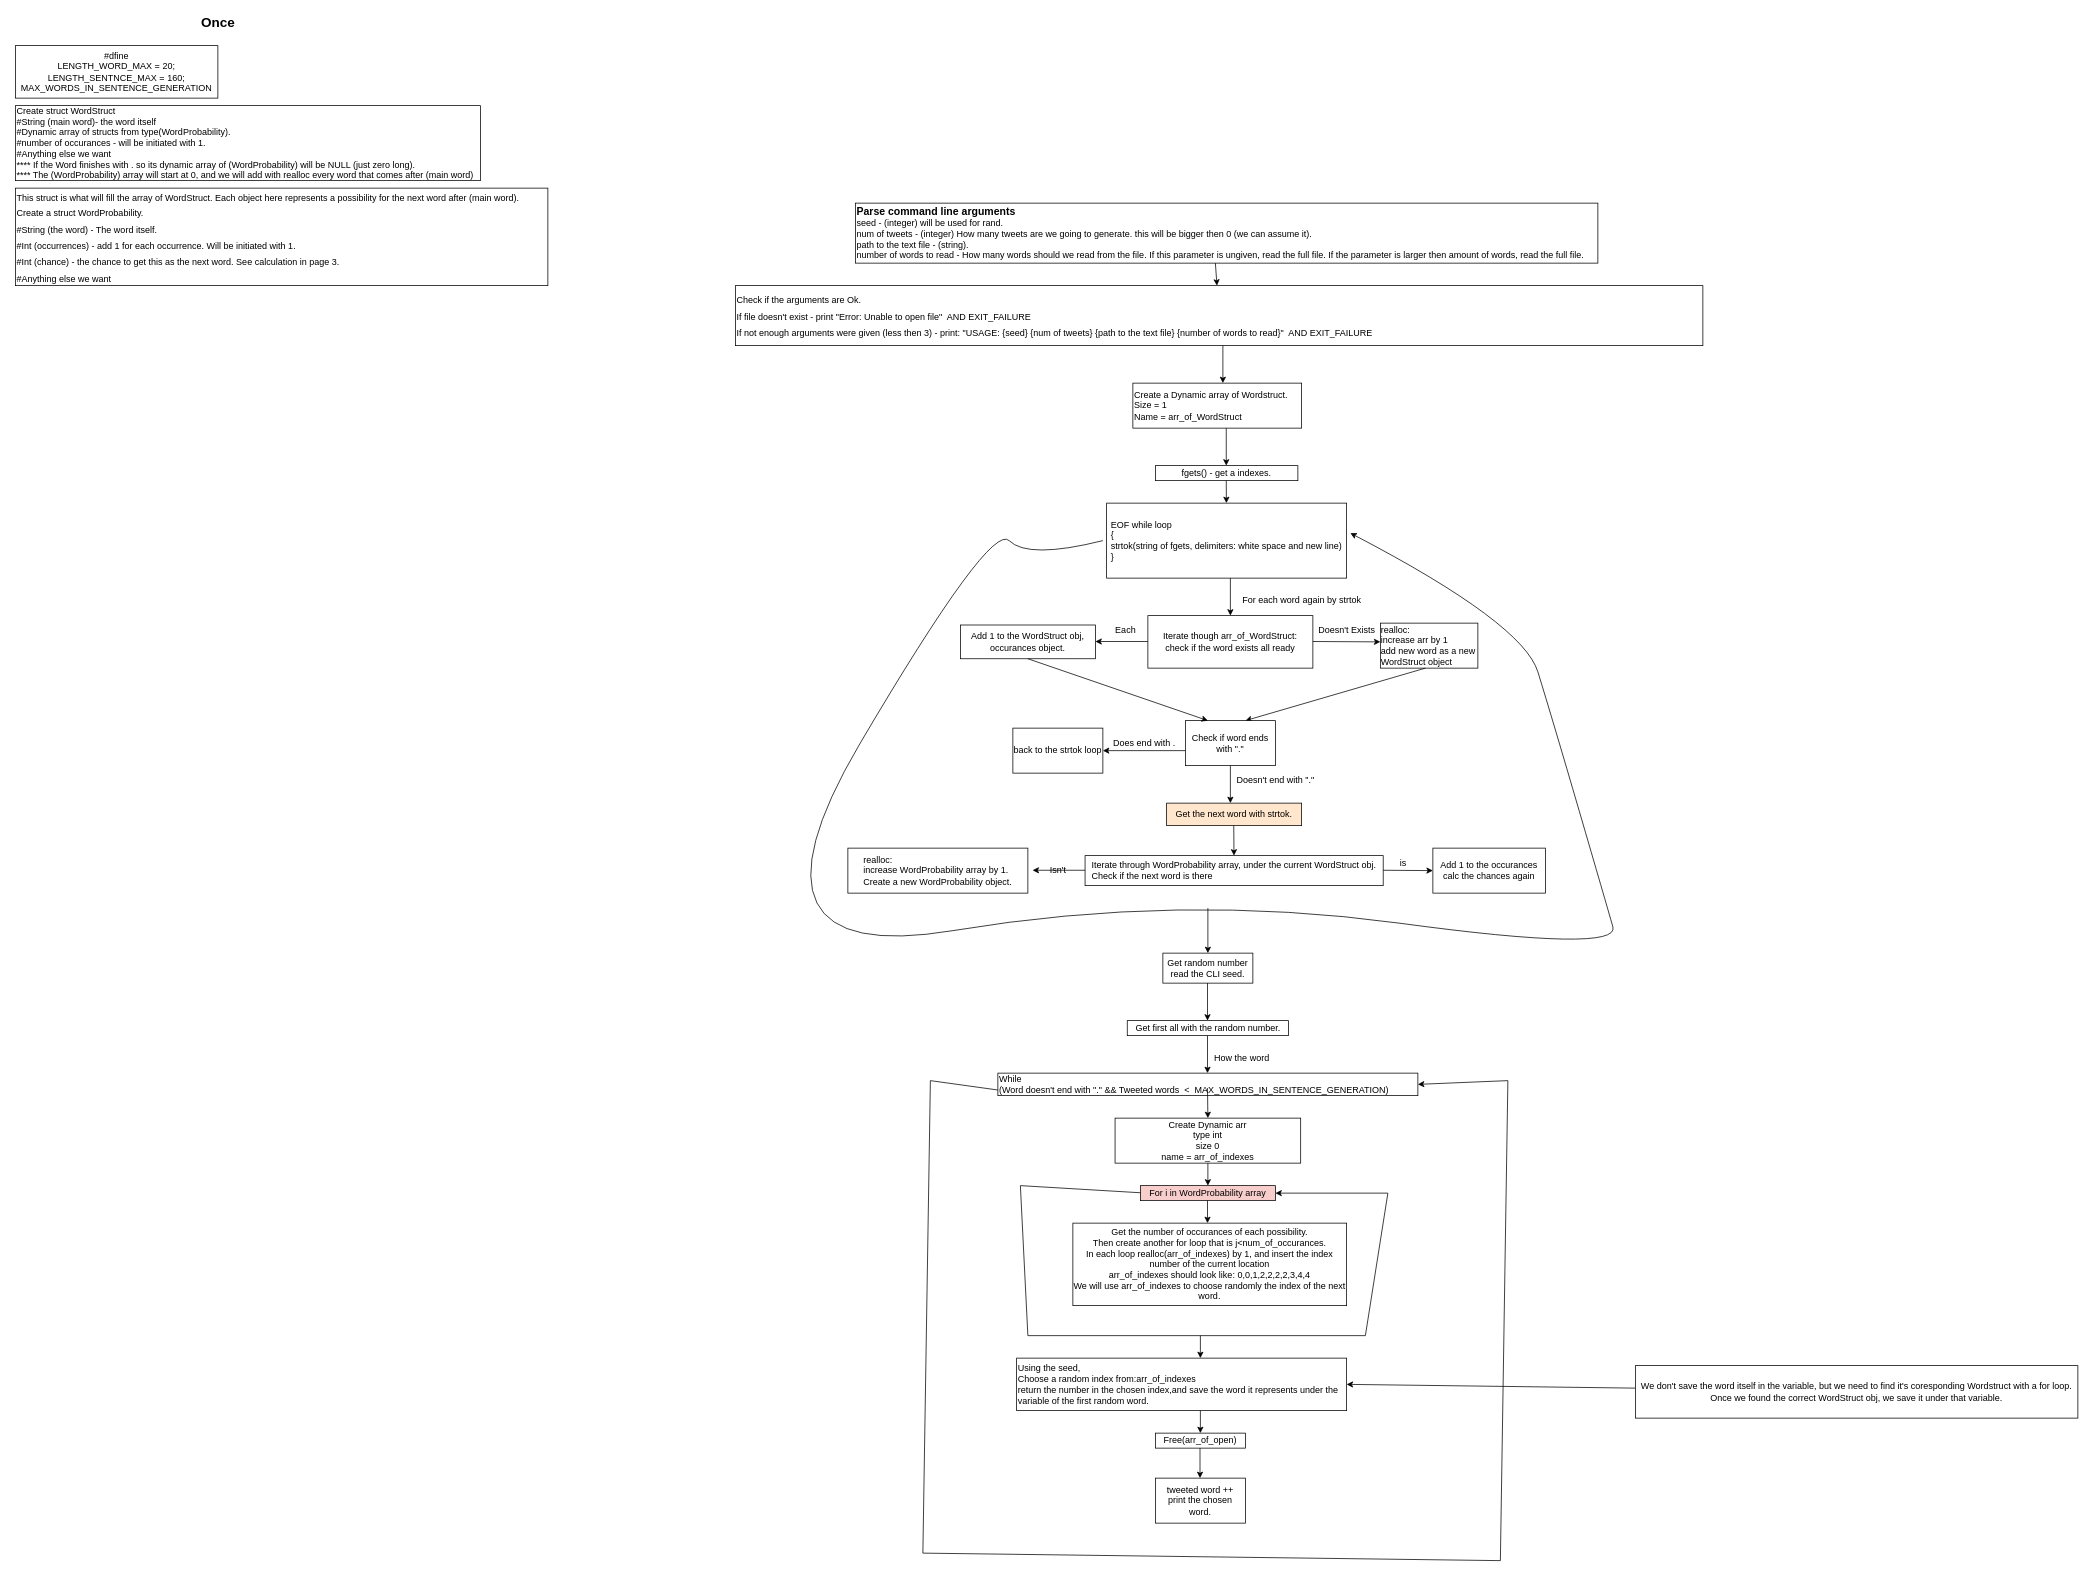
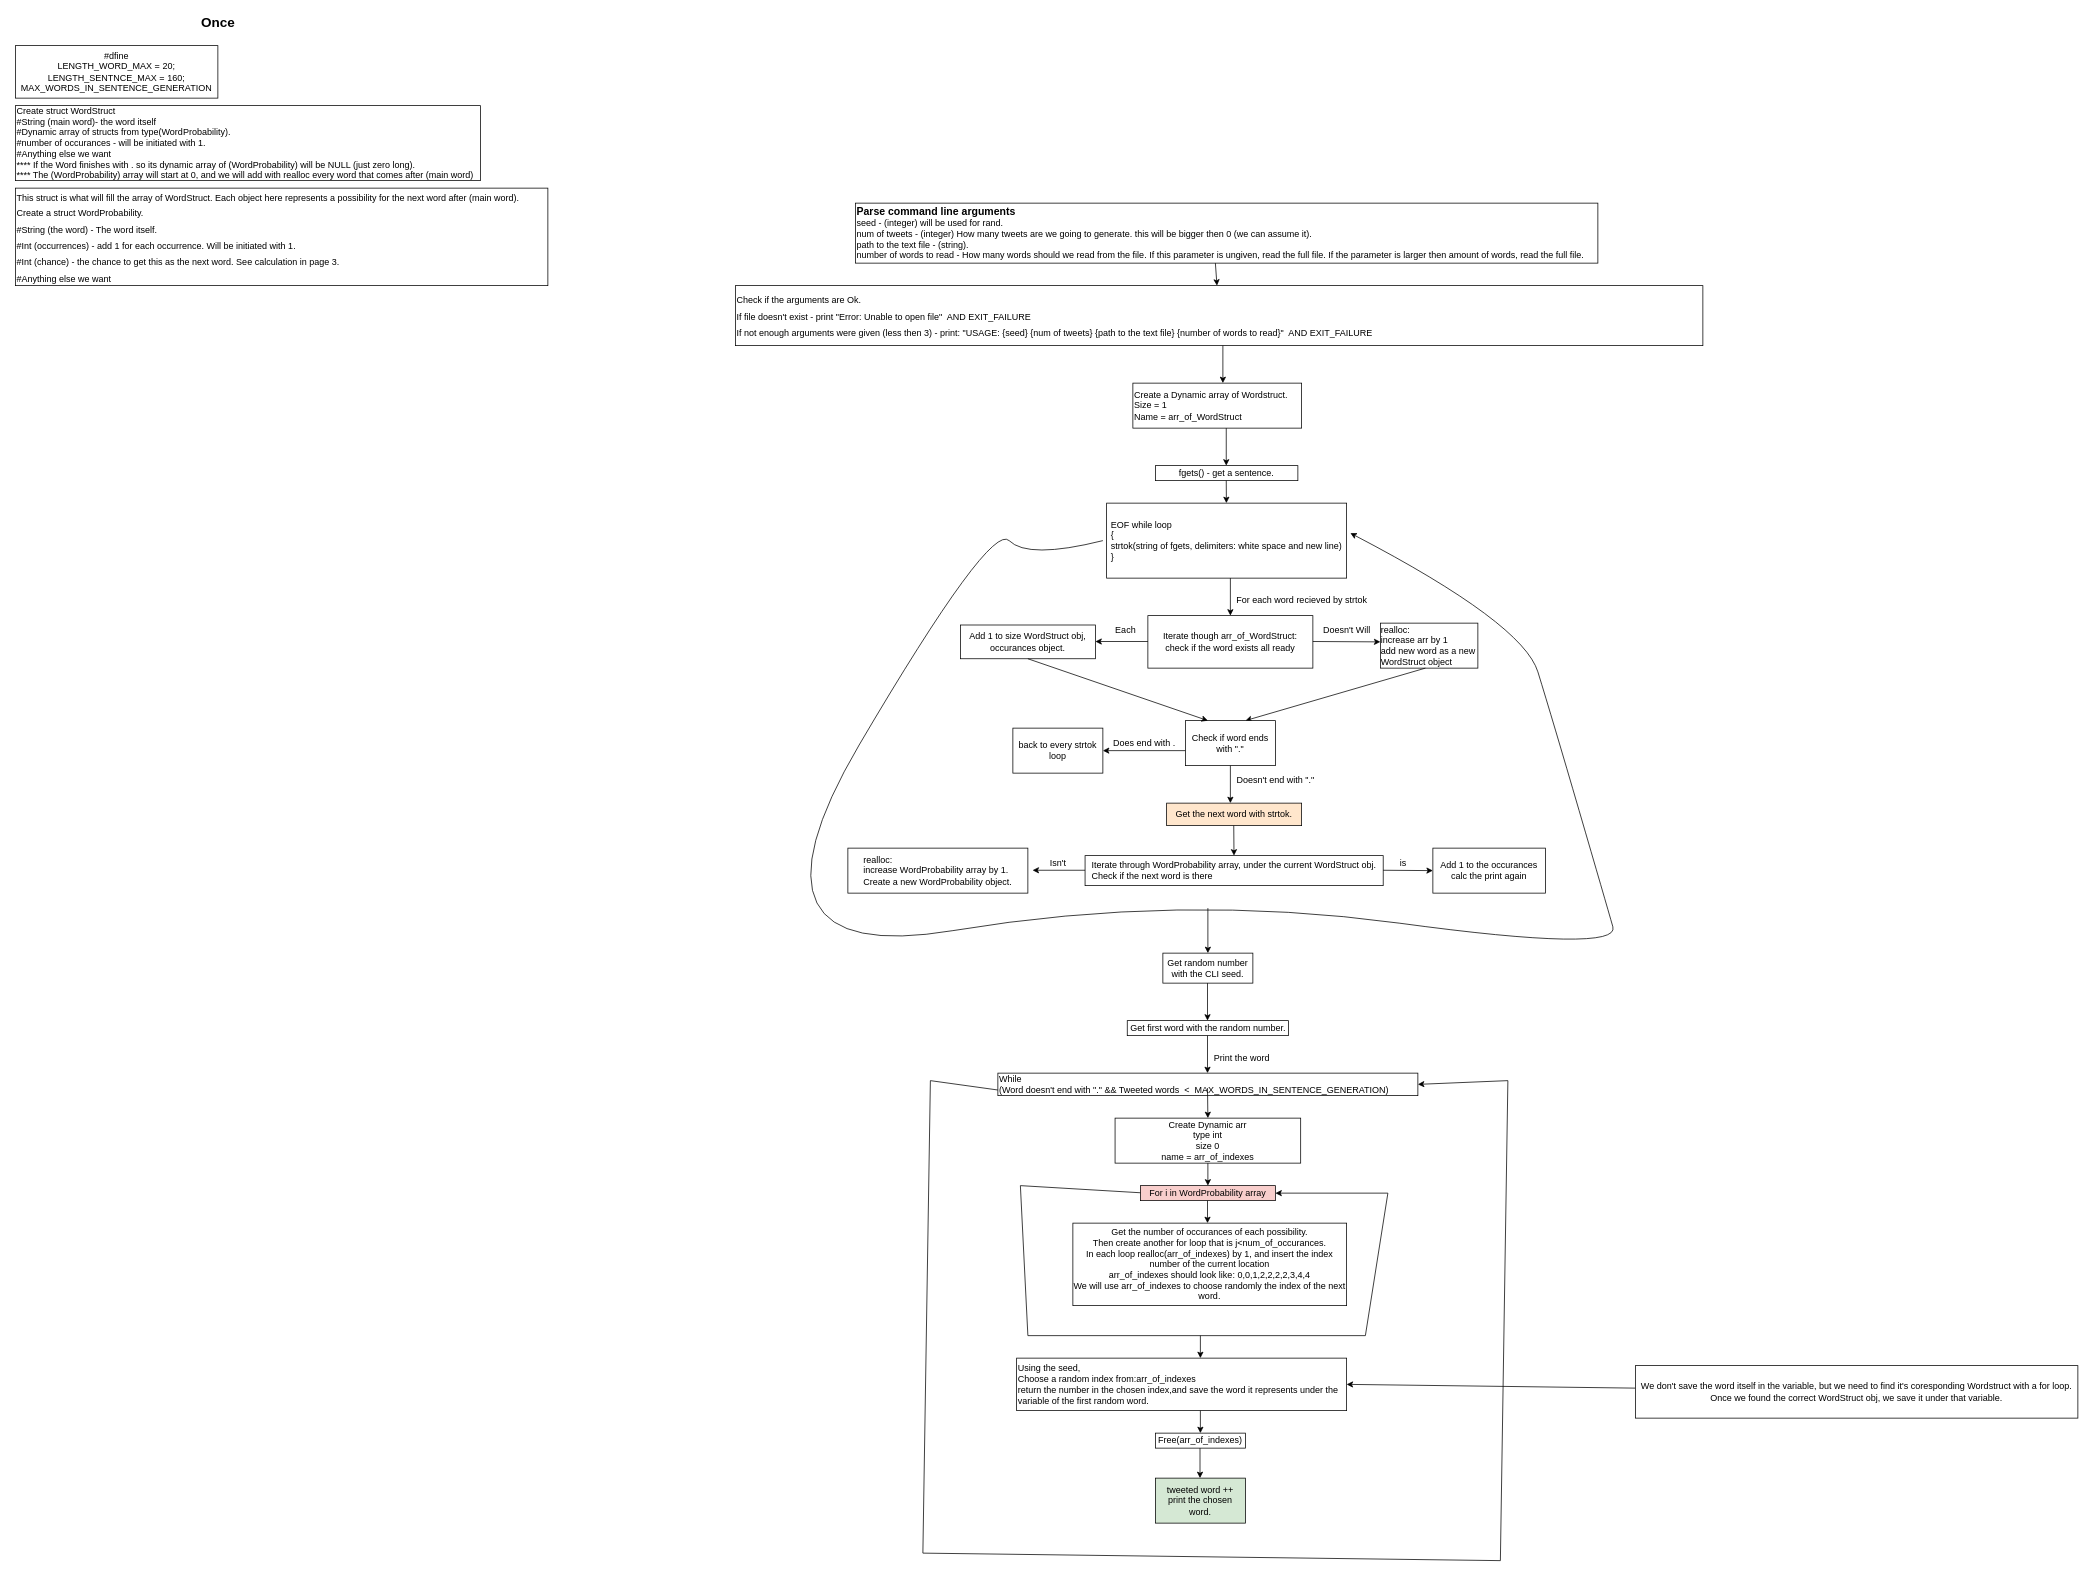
(1227, 473) -> (1227, 473)
(1302, 600) -> (1302, 600)
(1347, 630) -> (1347, 630)
(1028, 642) -> (1028, 642)
(1058, 750) -> (1058, 750)
(1058, 870) -> (1058, 863)
(1489, 870) -> (1489, 870)
(1208, 968) -> (1208, 968)
(1208, 1028) -> (1208, 1028)
(1242, 1058) -> (1242, 1058)
(1200, 1440) -> (1200, 1440)
(1200, 1500) -> (1200, 1500)
